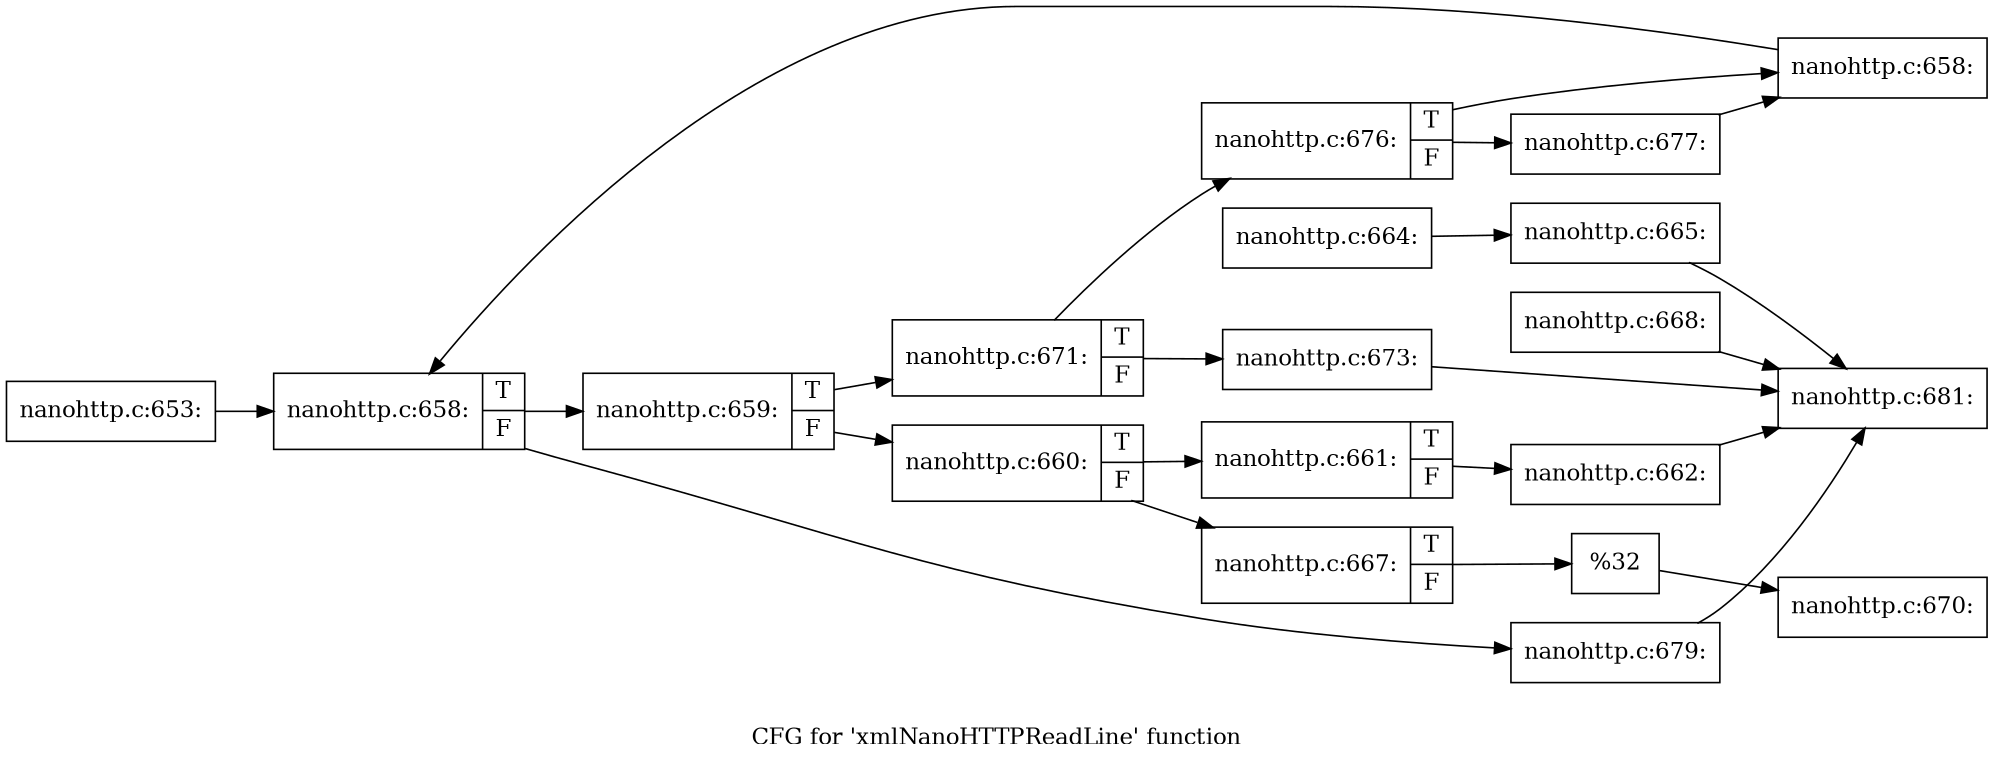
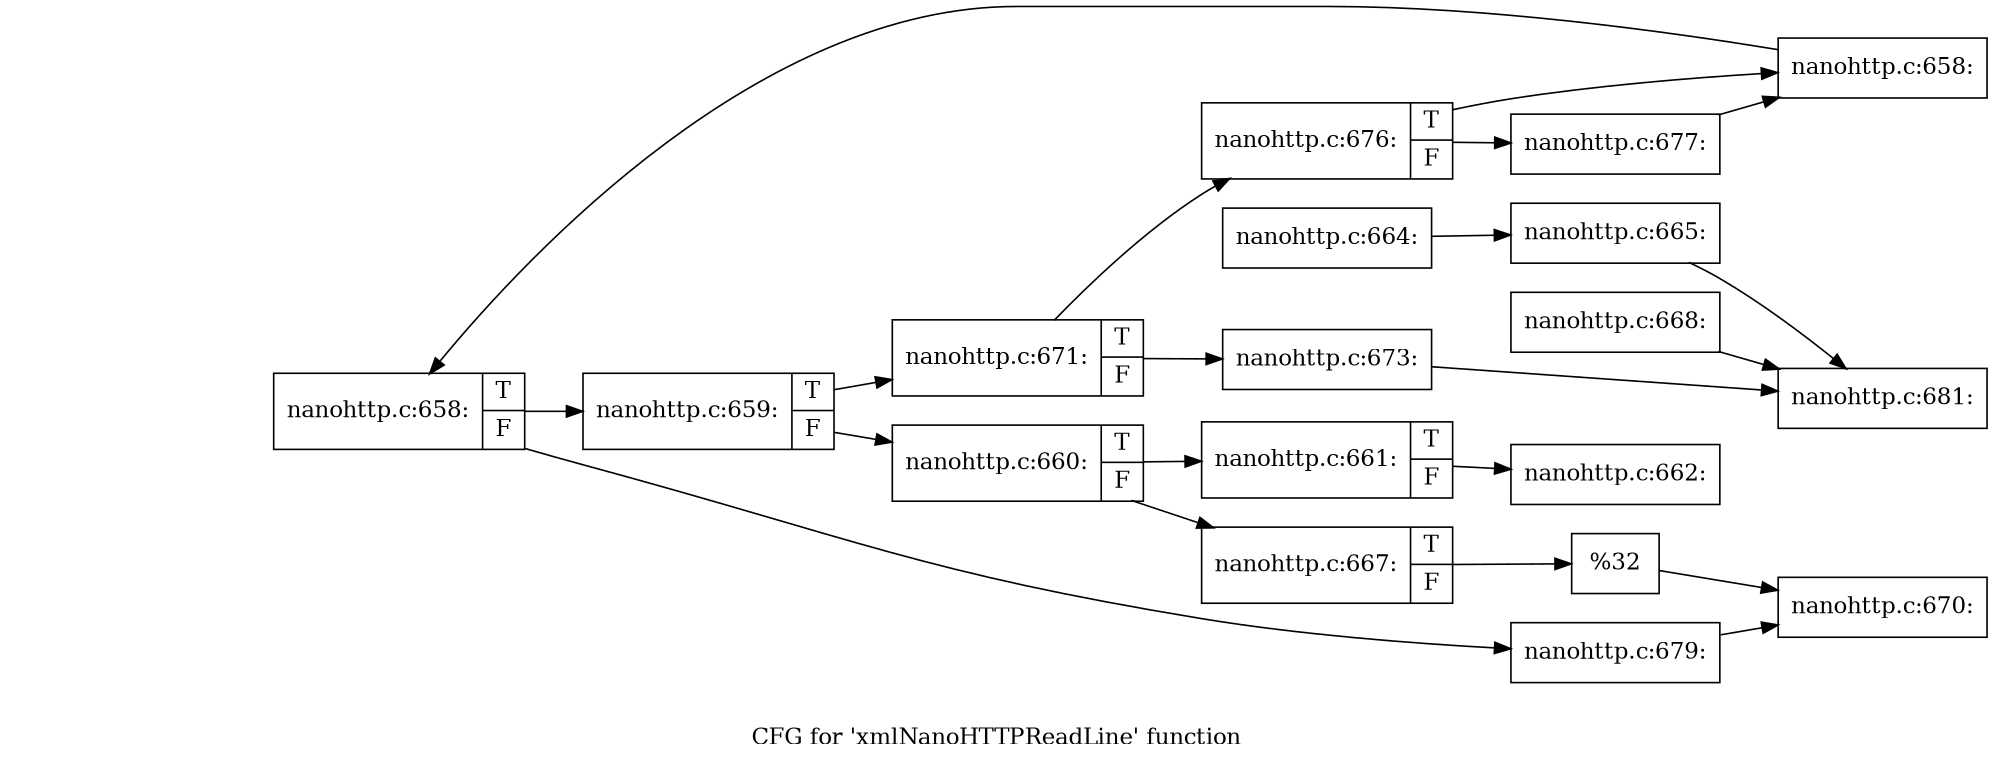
(111, 411) -> none
(1741, 439) -> none
(1787, 542) -> (1741, 631)
